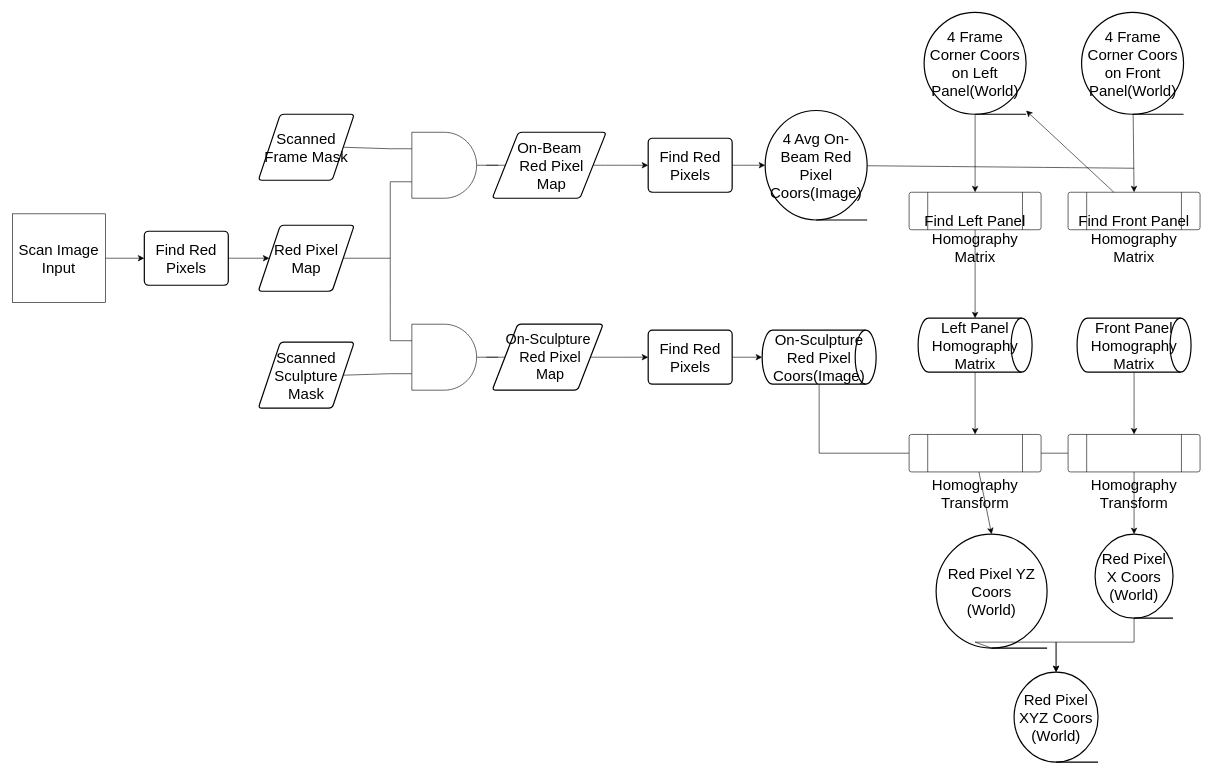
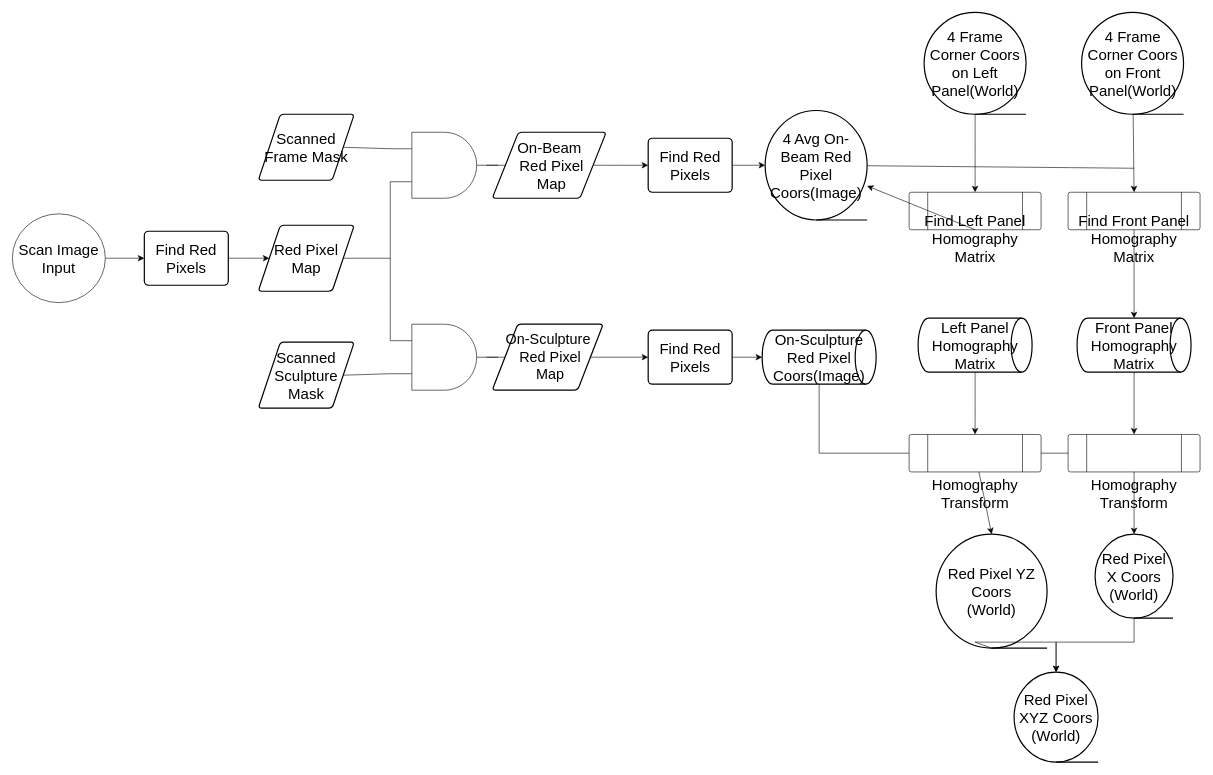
(1062, 144) -> (1134, 311)
(59, 258) -> (59, 258)
(975, 311) -> (907, 202)
